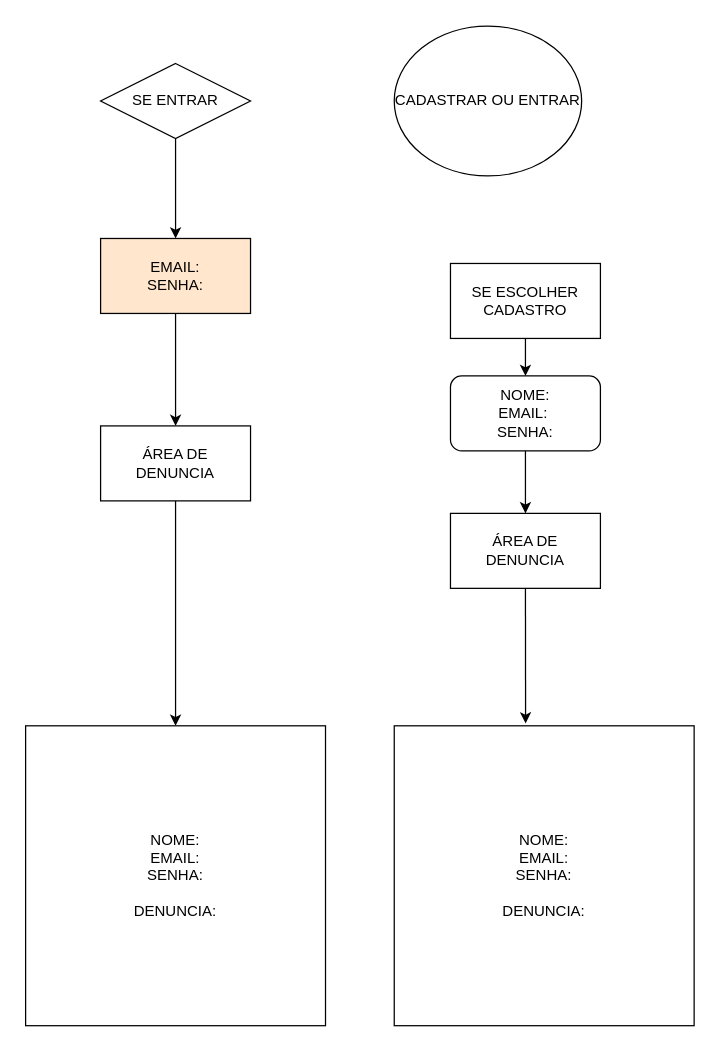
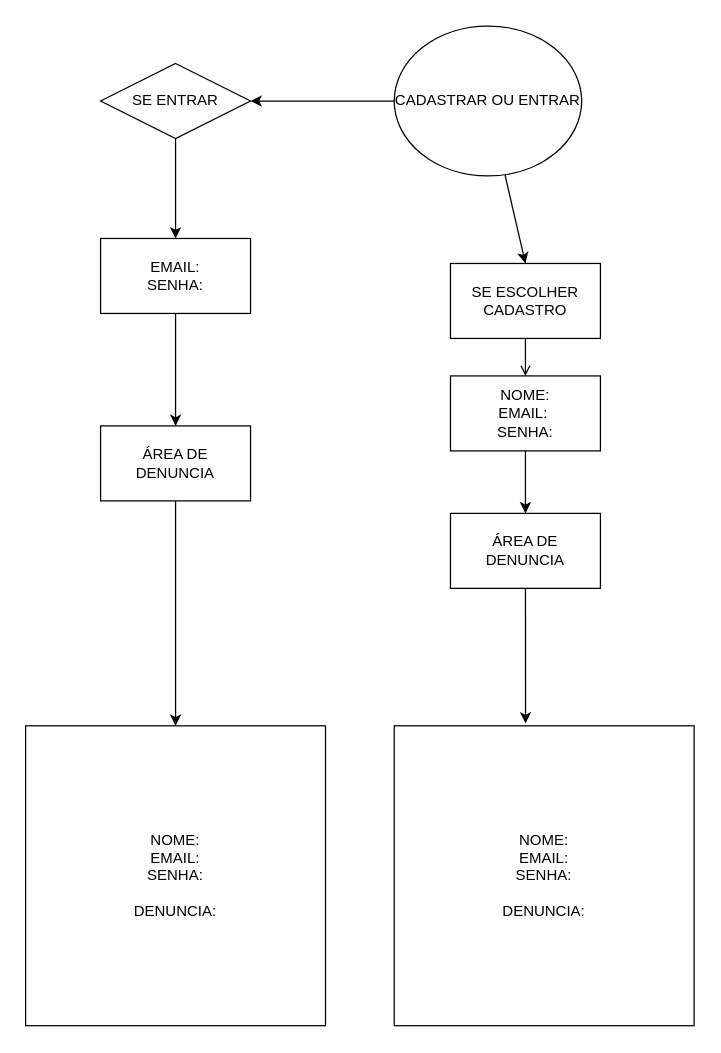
none -> (327, 101)
none -> (514, 214)
(176, 276) -> (176, 276)
(526, 366) -> (526, 368)
(526, 413) -> (526, 413)
